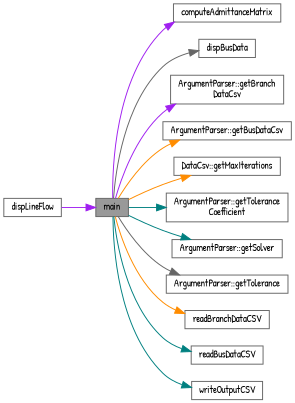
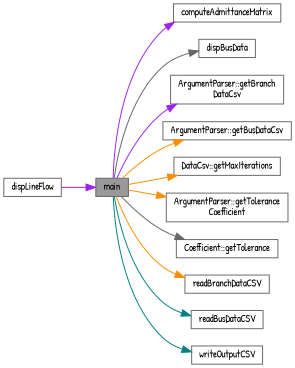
(143, 207) -> (143, 193)
(227, 249) -> none
(227, 284) -> (227, 249)
